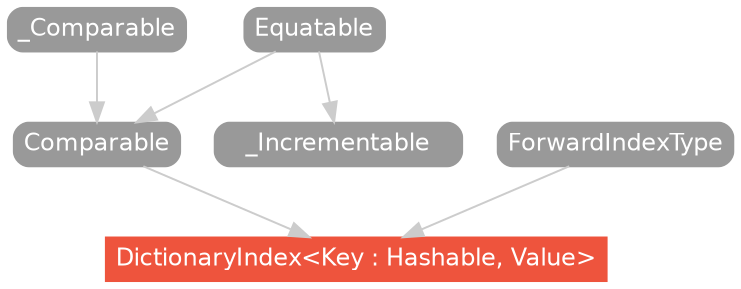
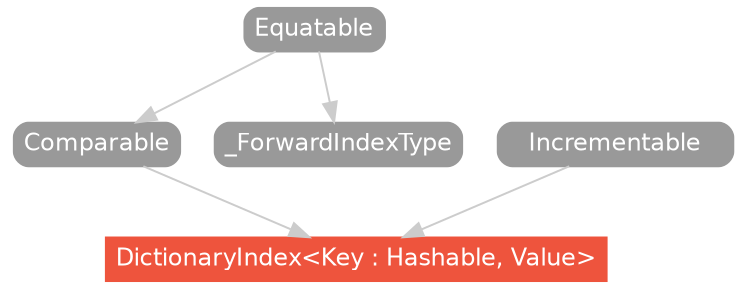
(97, 30) -> none
(338, 144) -> (338, 144)
(616, 144) -> (616, 144)
